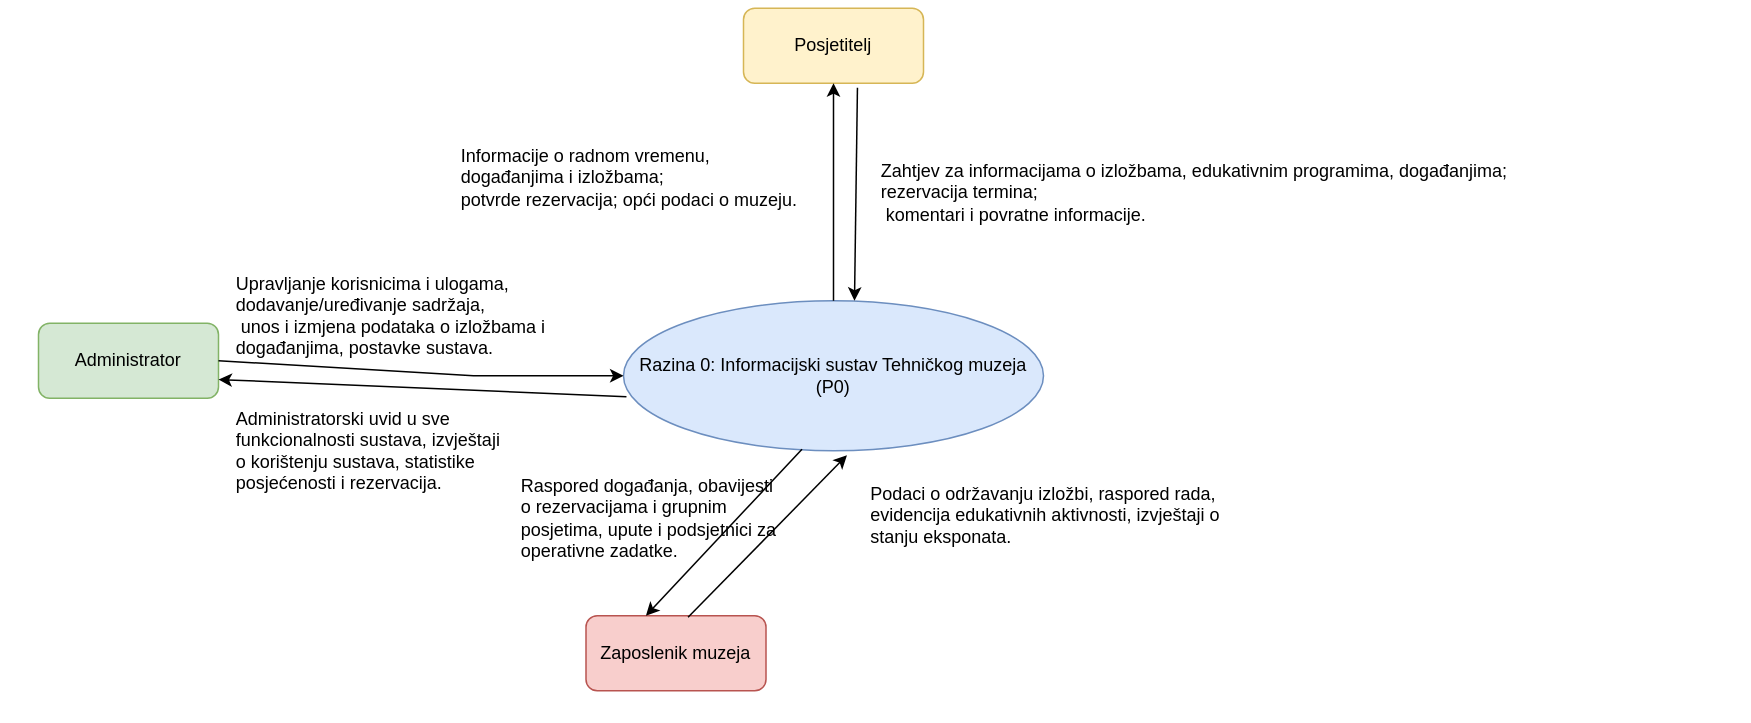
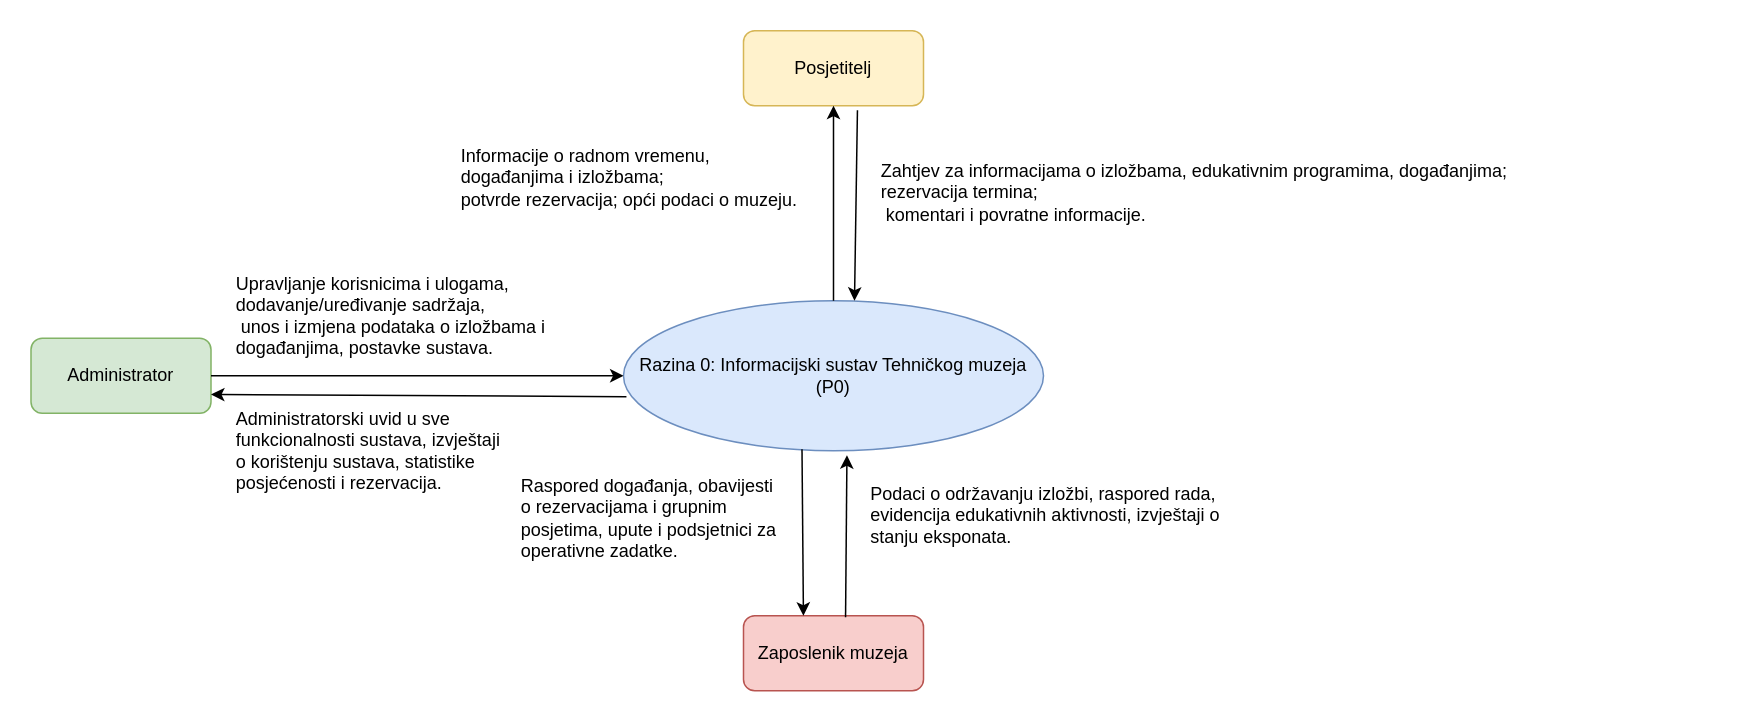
(833, 46) -> (833, 68)
(128, 361) -> (121, 376)
(676, 653) -> (833, 653)
